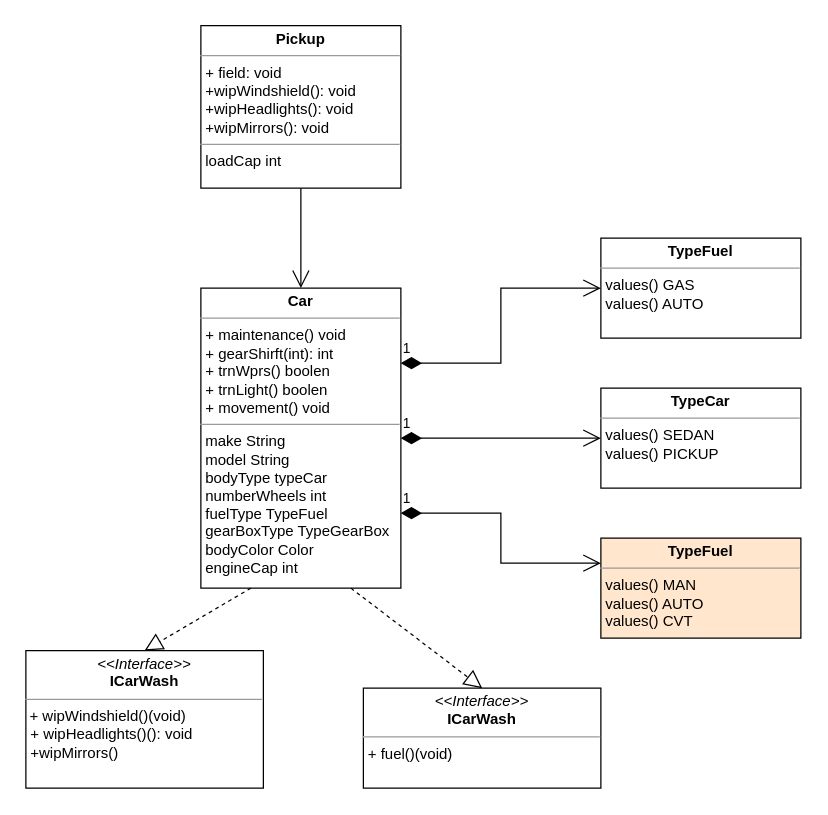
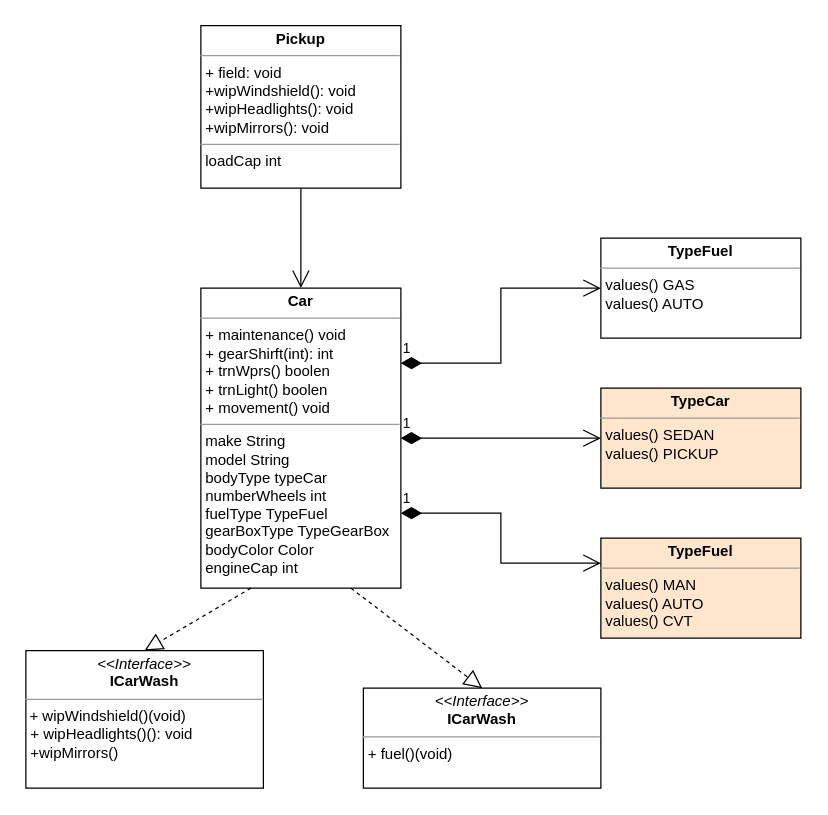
(701, 438) -> (701, 438)
